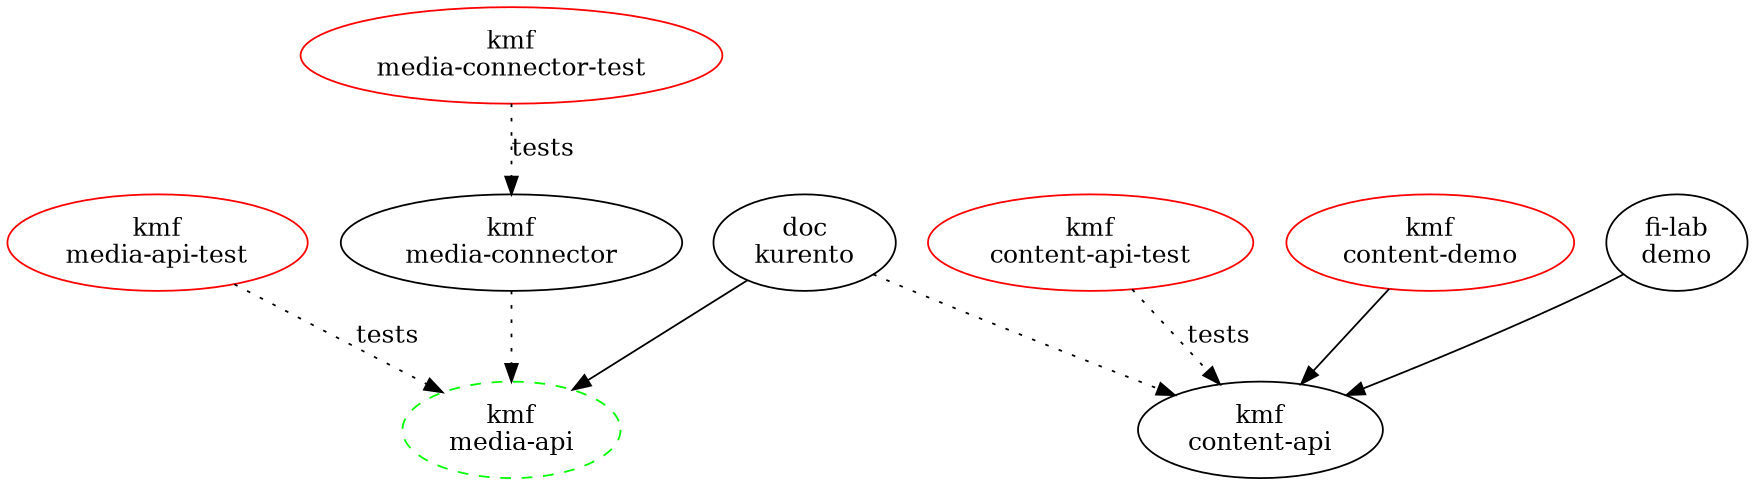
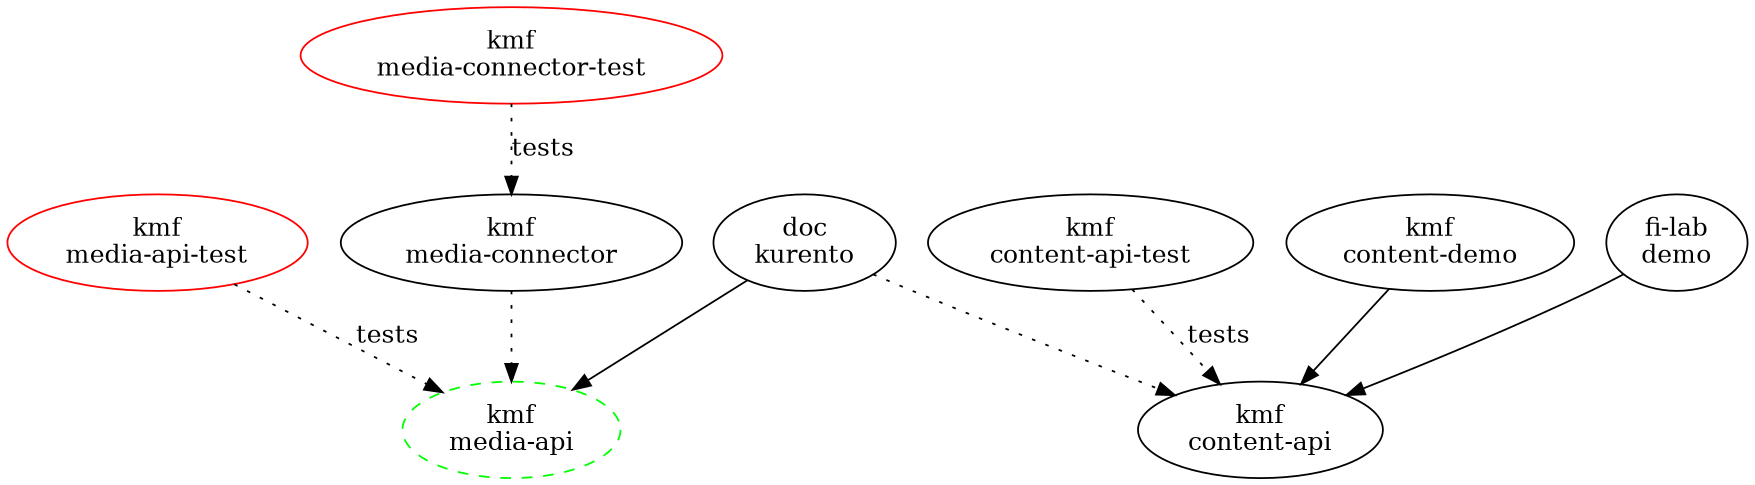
(1091, 243) -> (1091, 243)
(1430, 243) -> (1430, 243)
